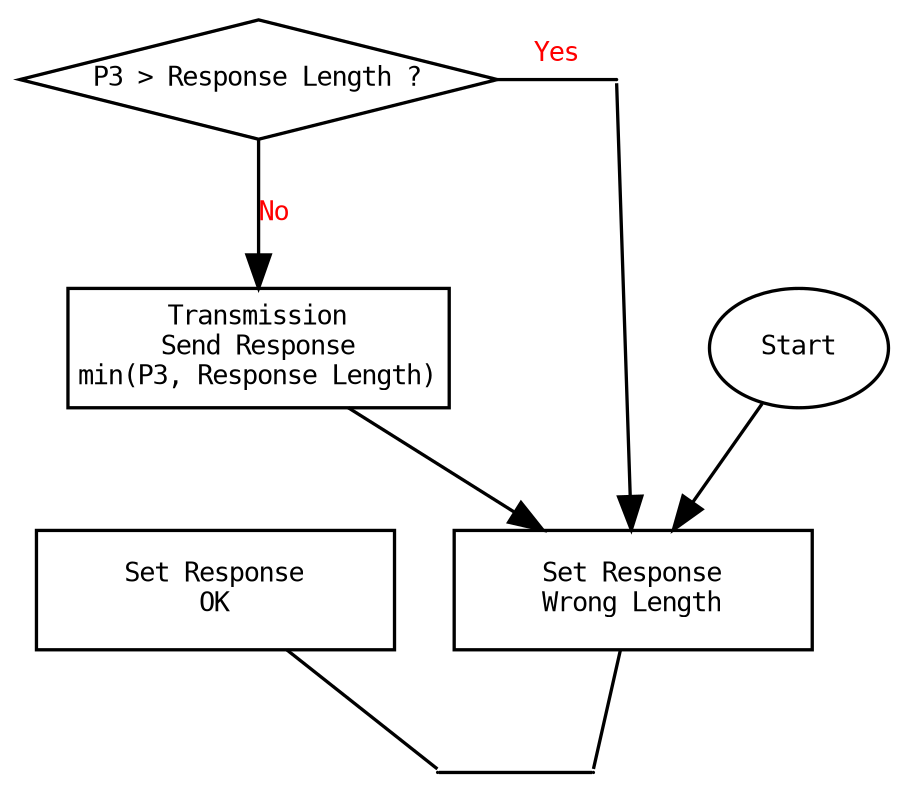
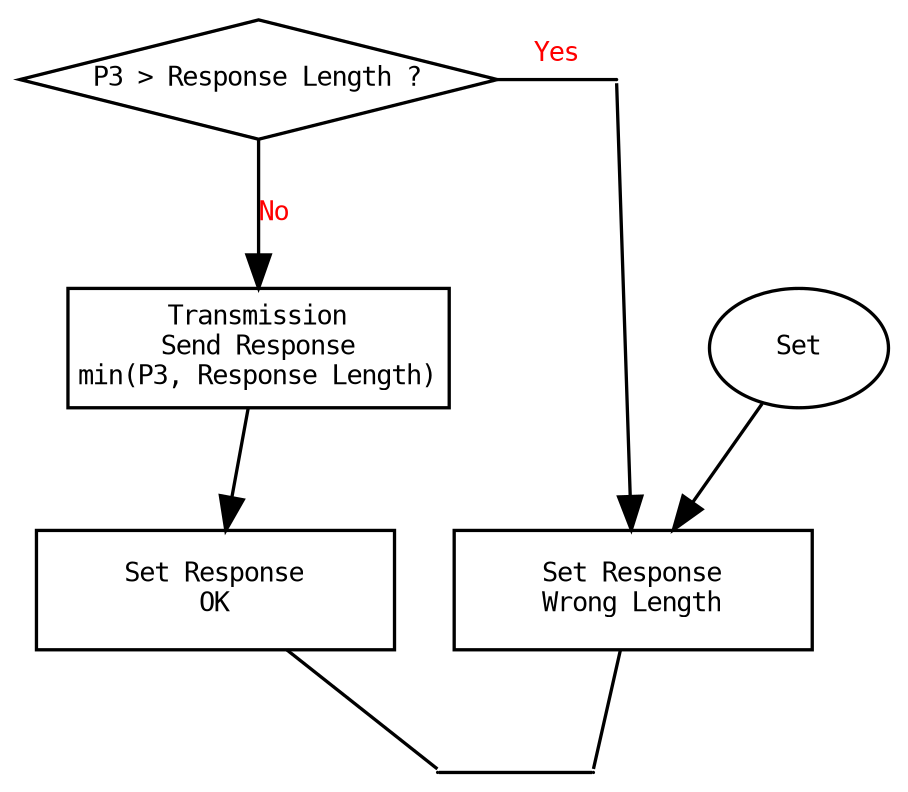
(799, 348) -> (799, 348)
(431, 460) -> (240, 453)
